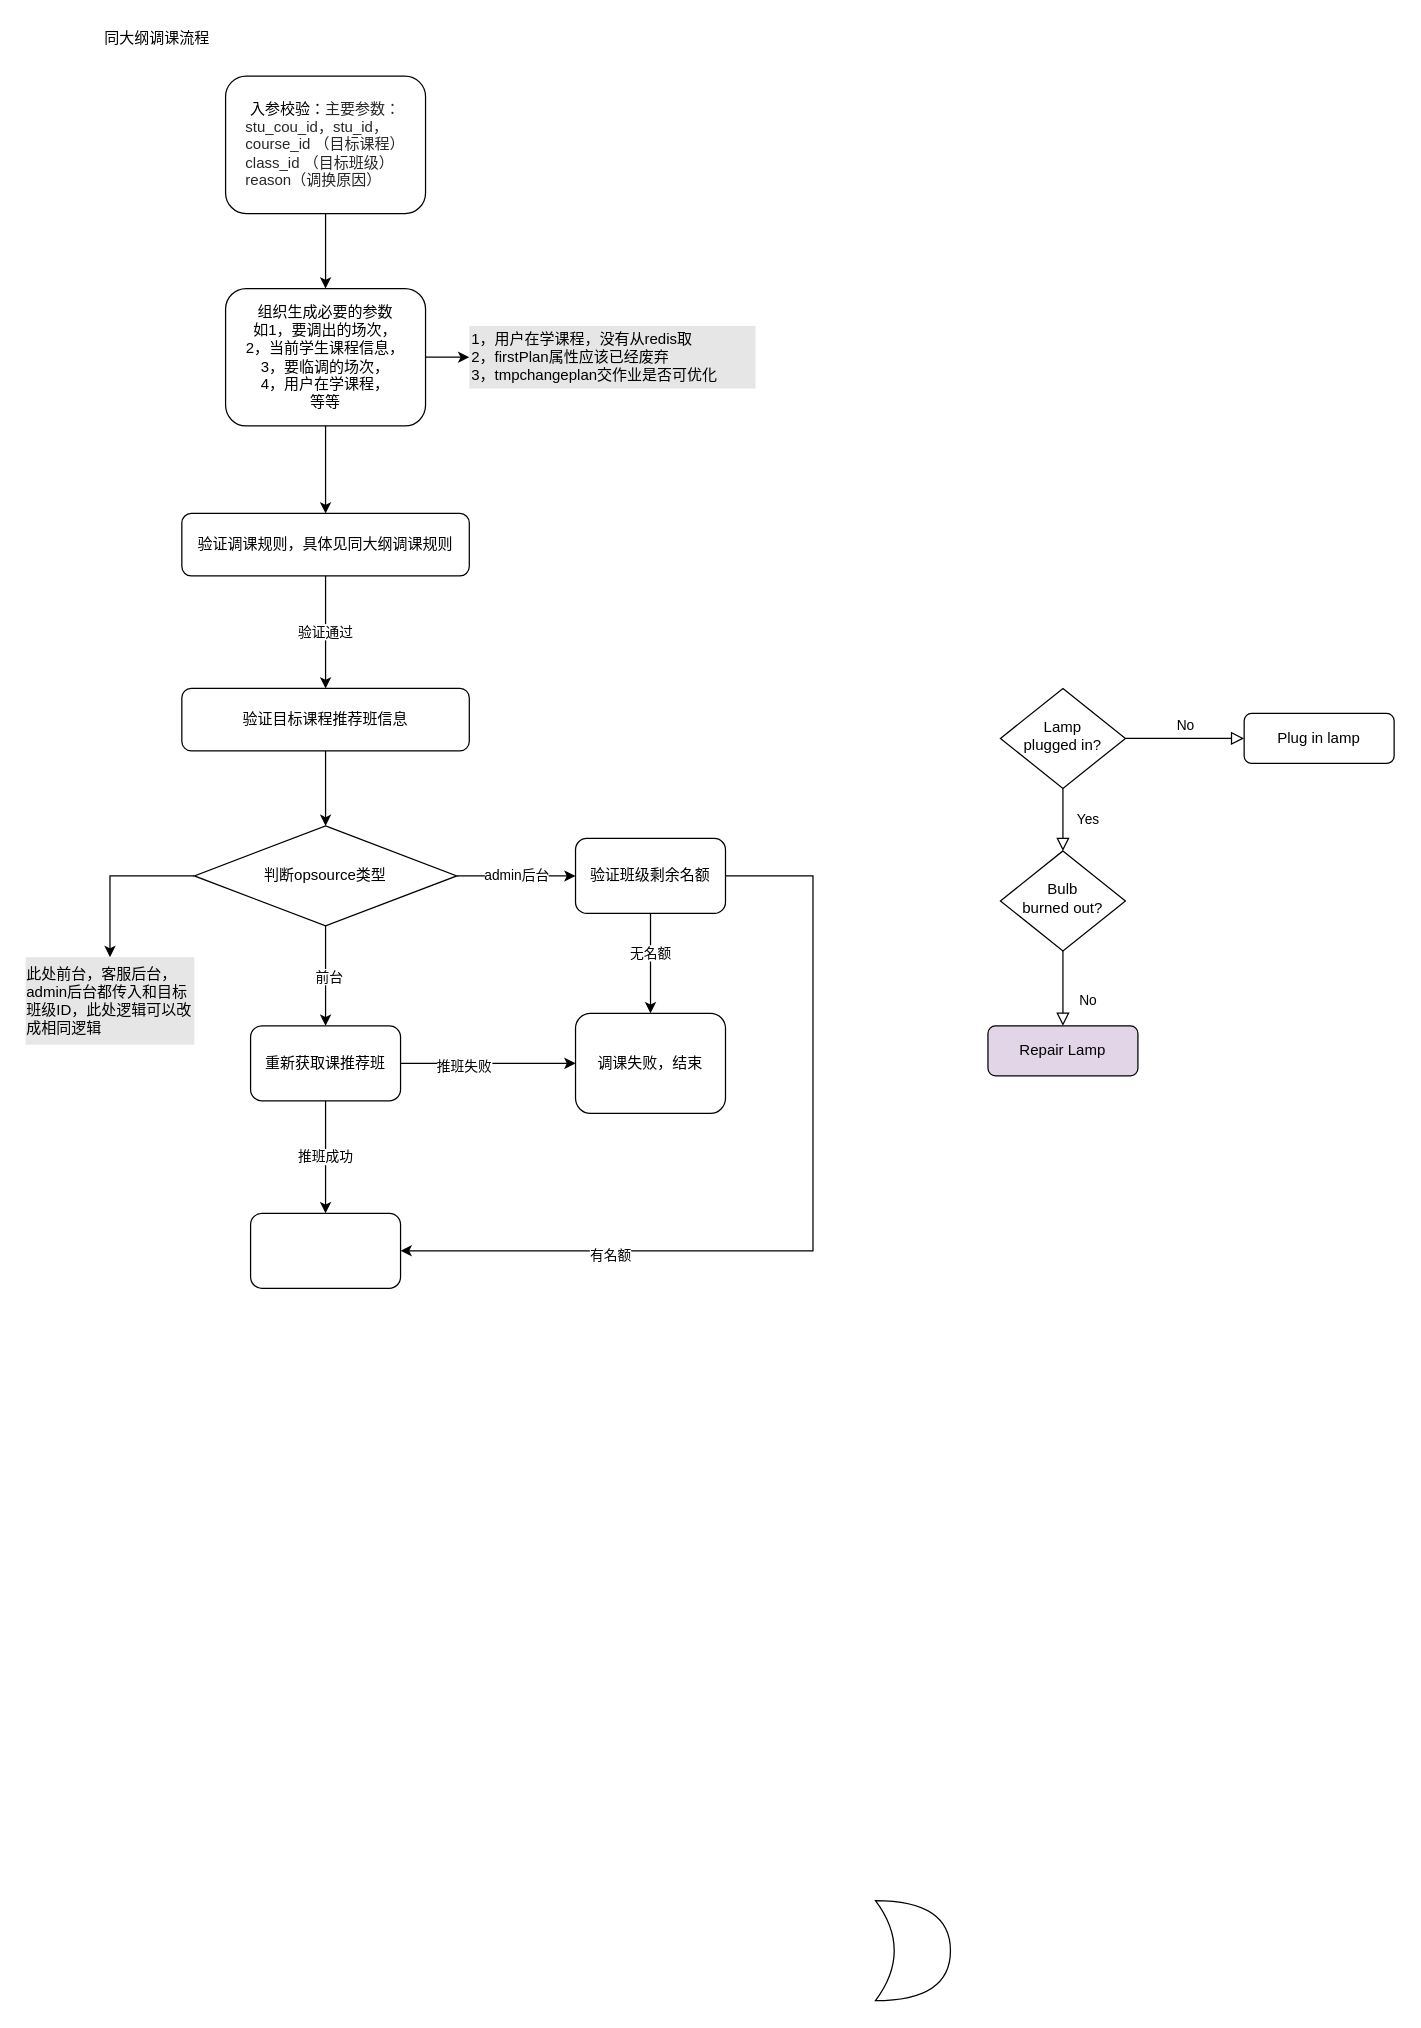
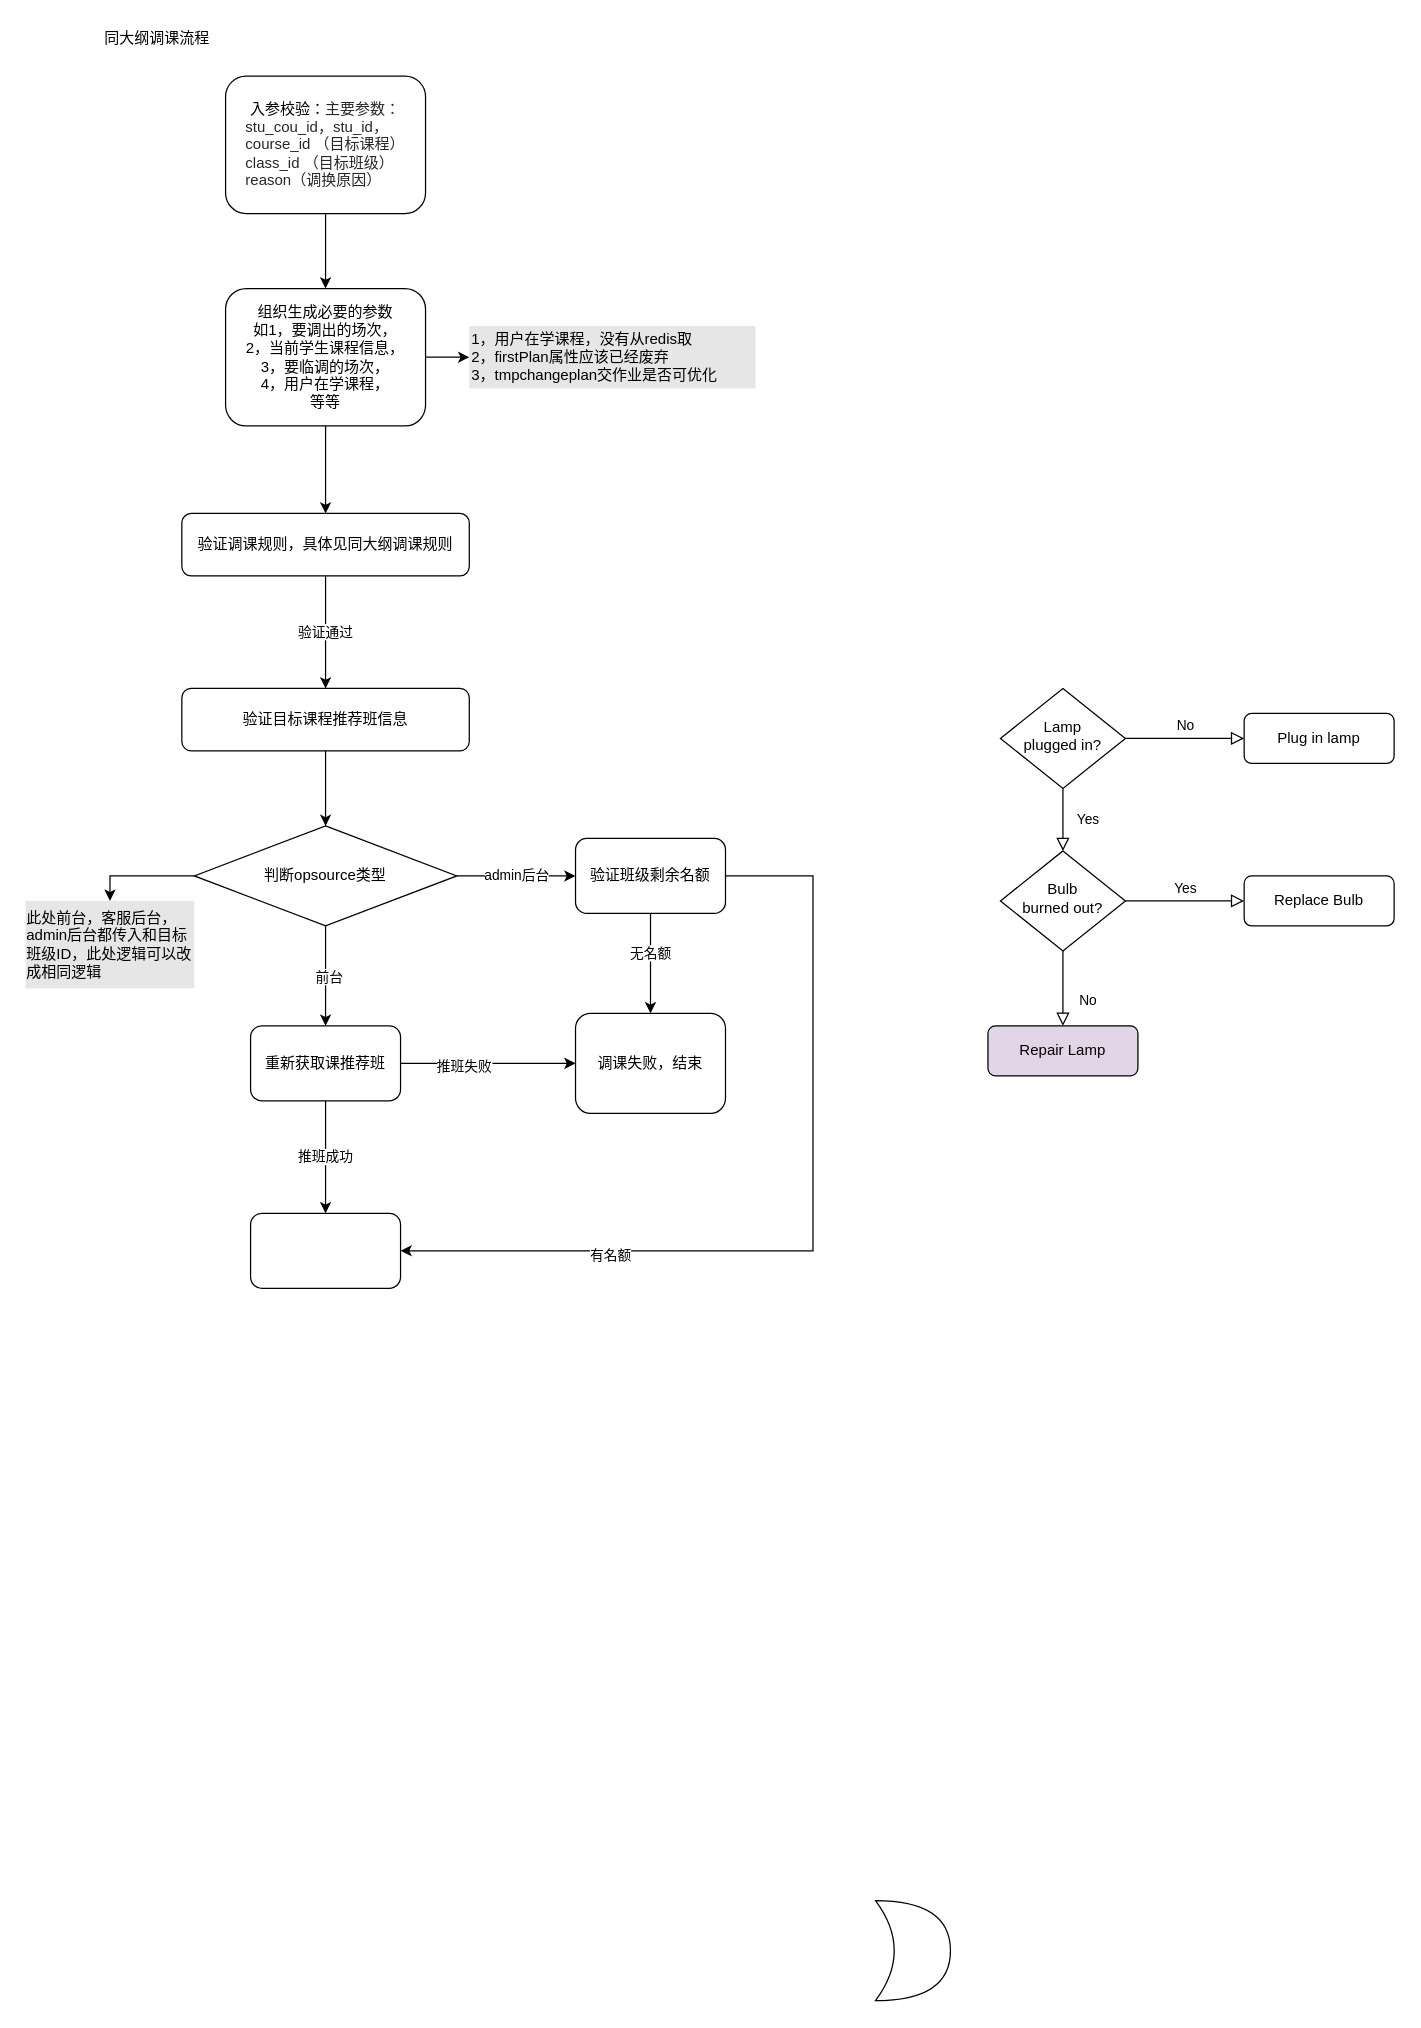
none -> (1179, 901)
none -> (1319, 901)
(110, 1001) -> (110, 944)
